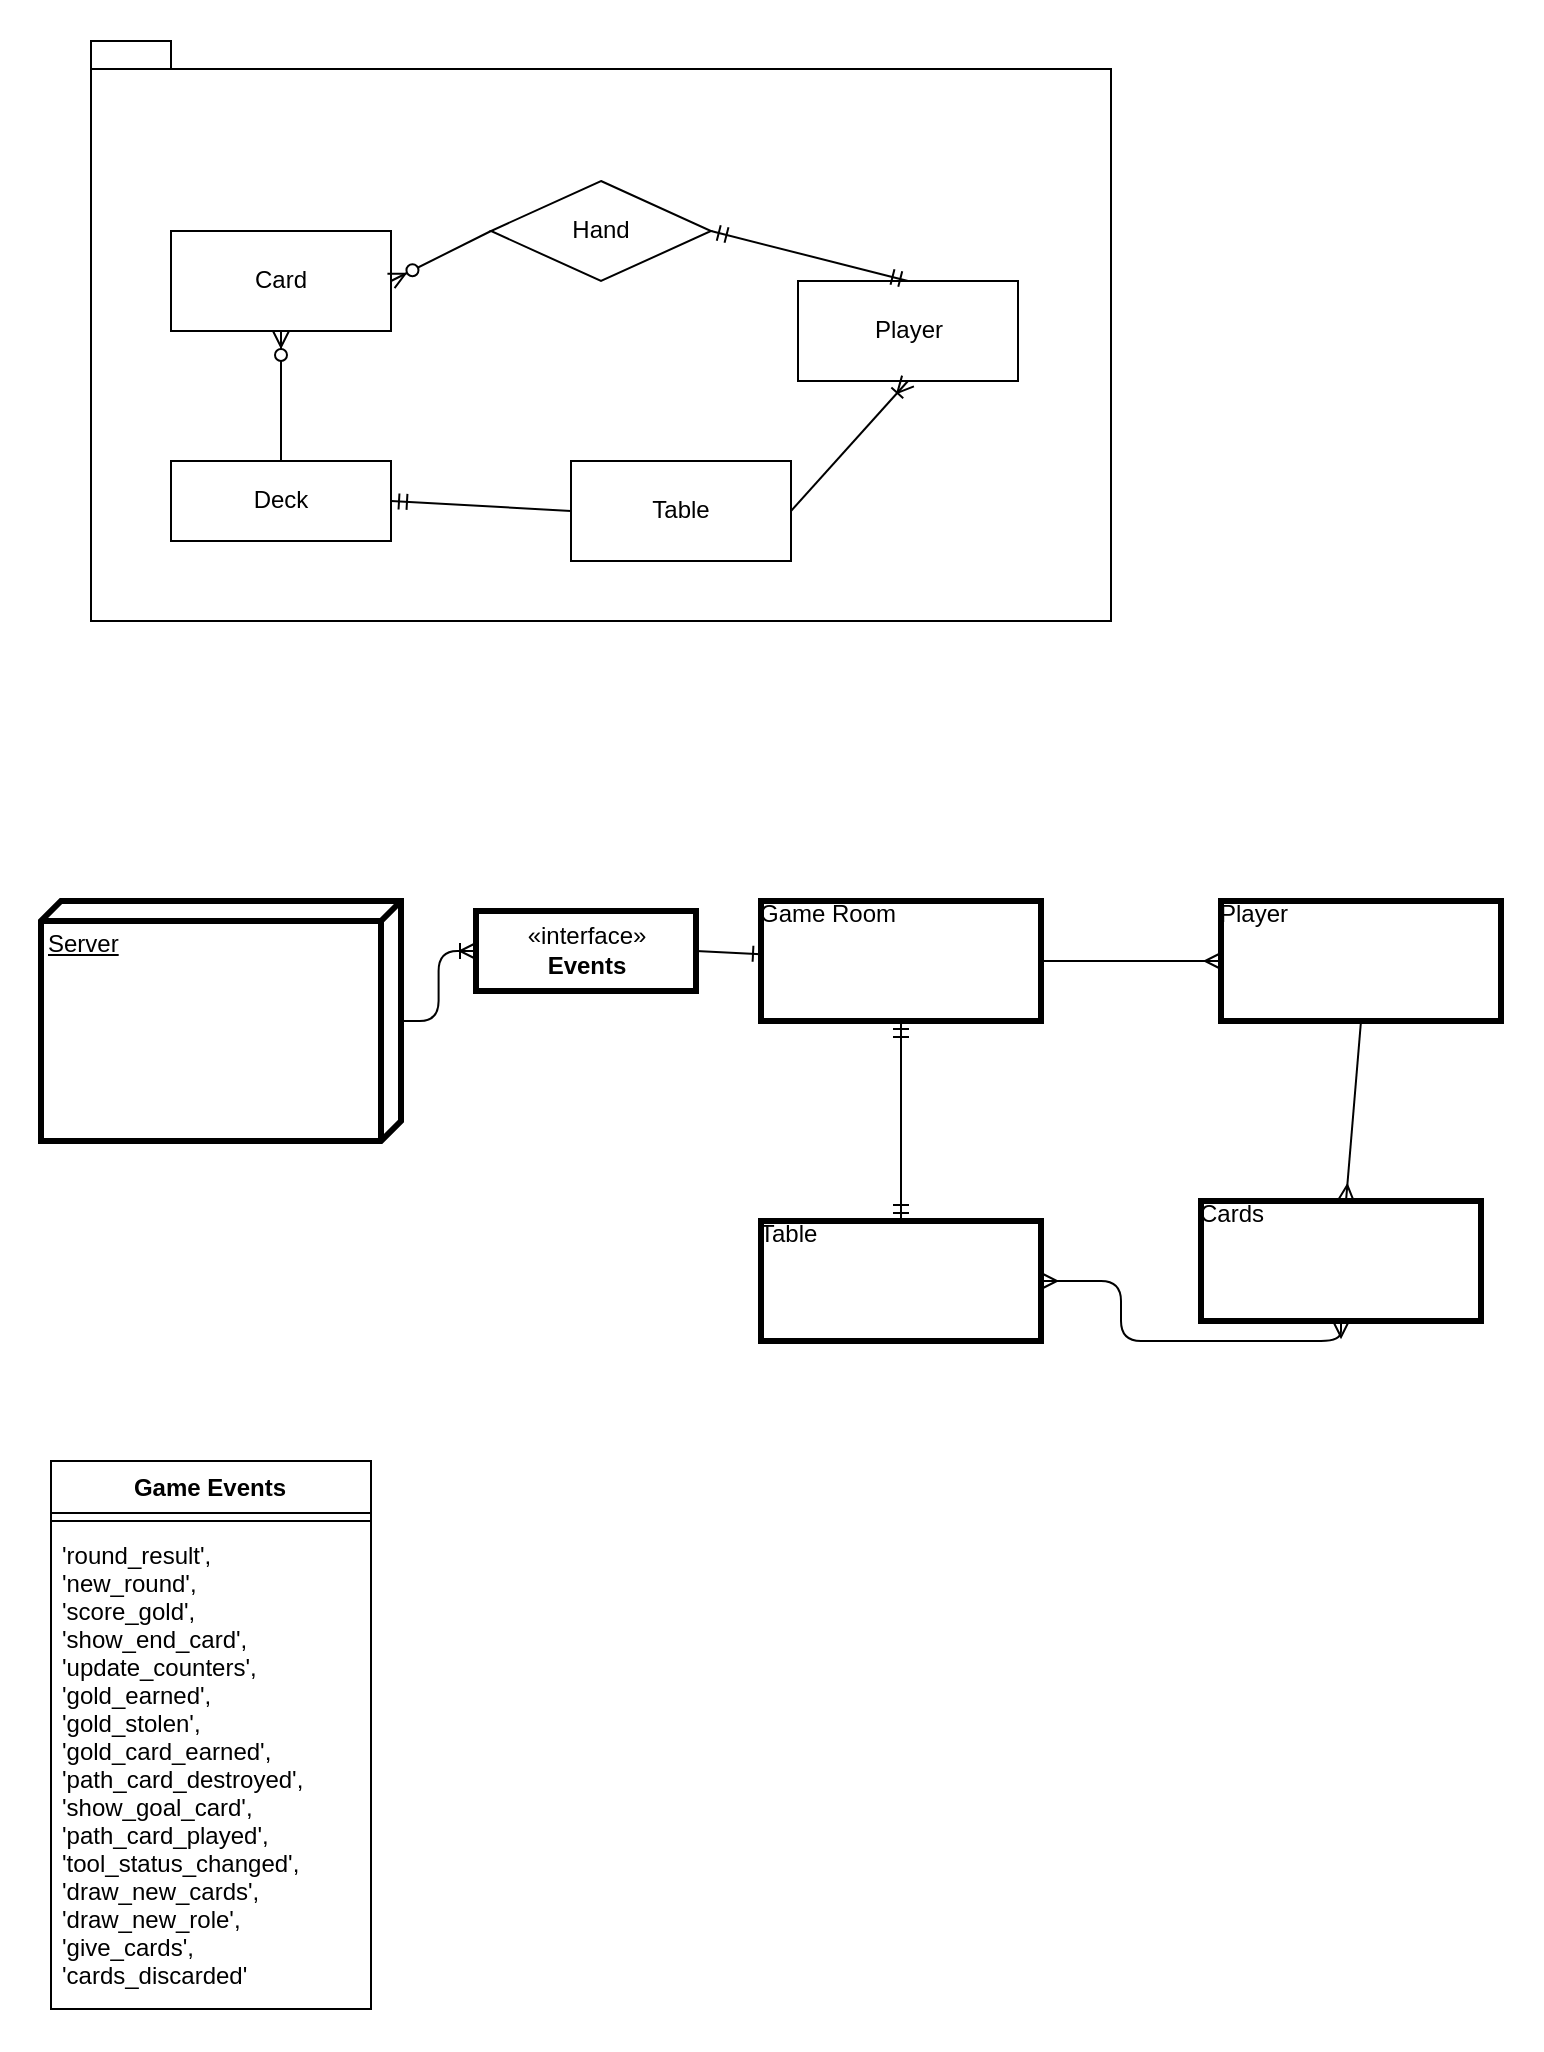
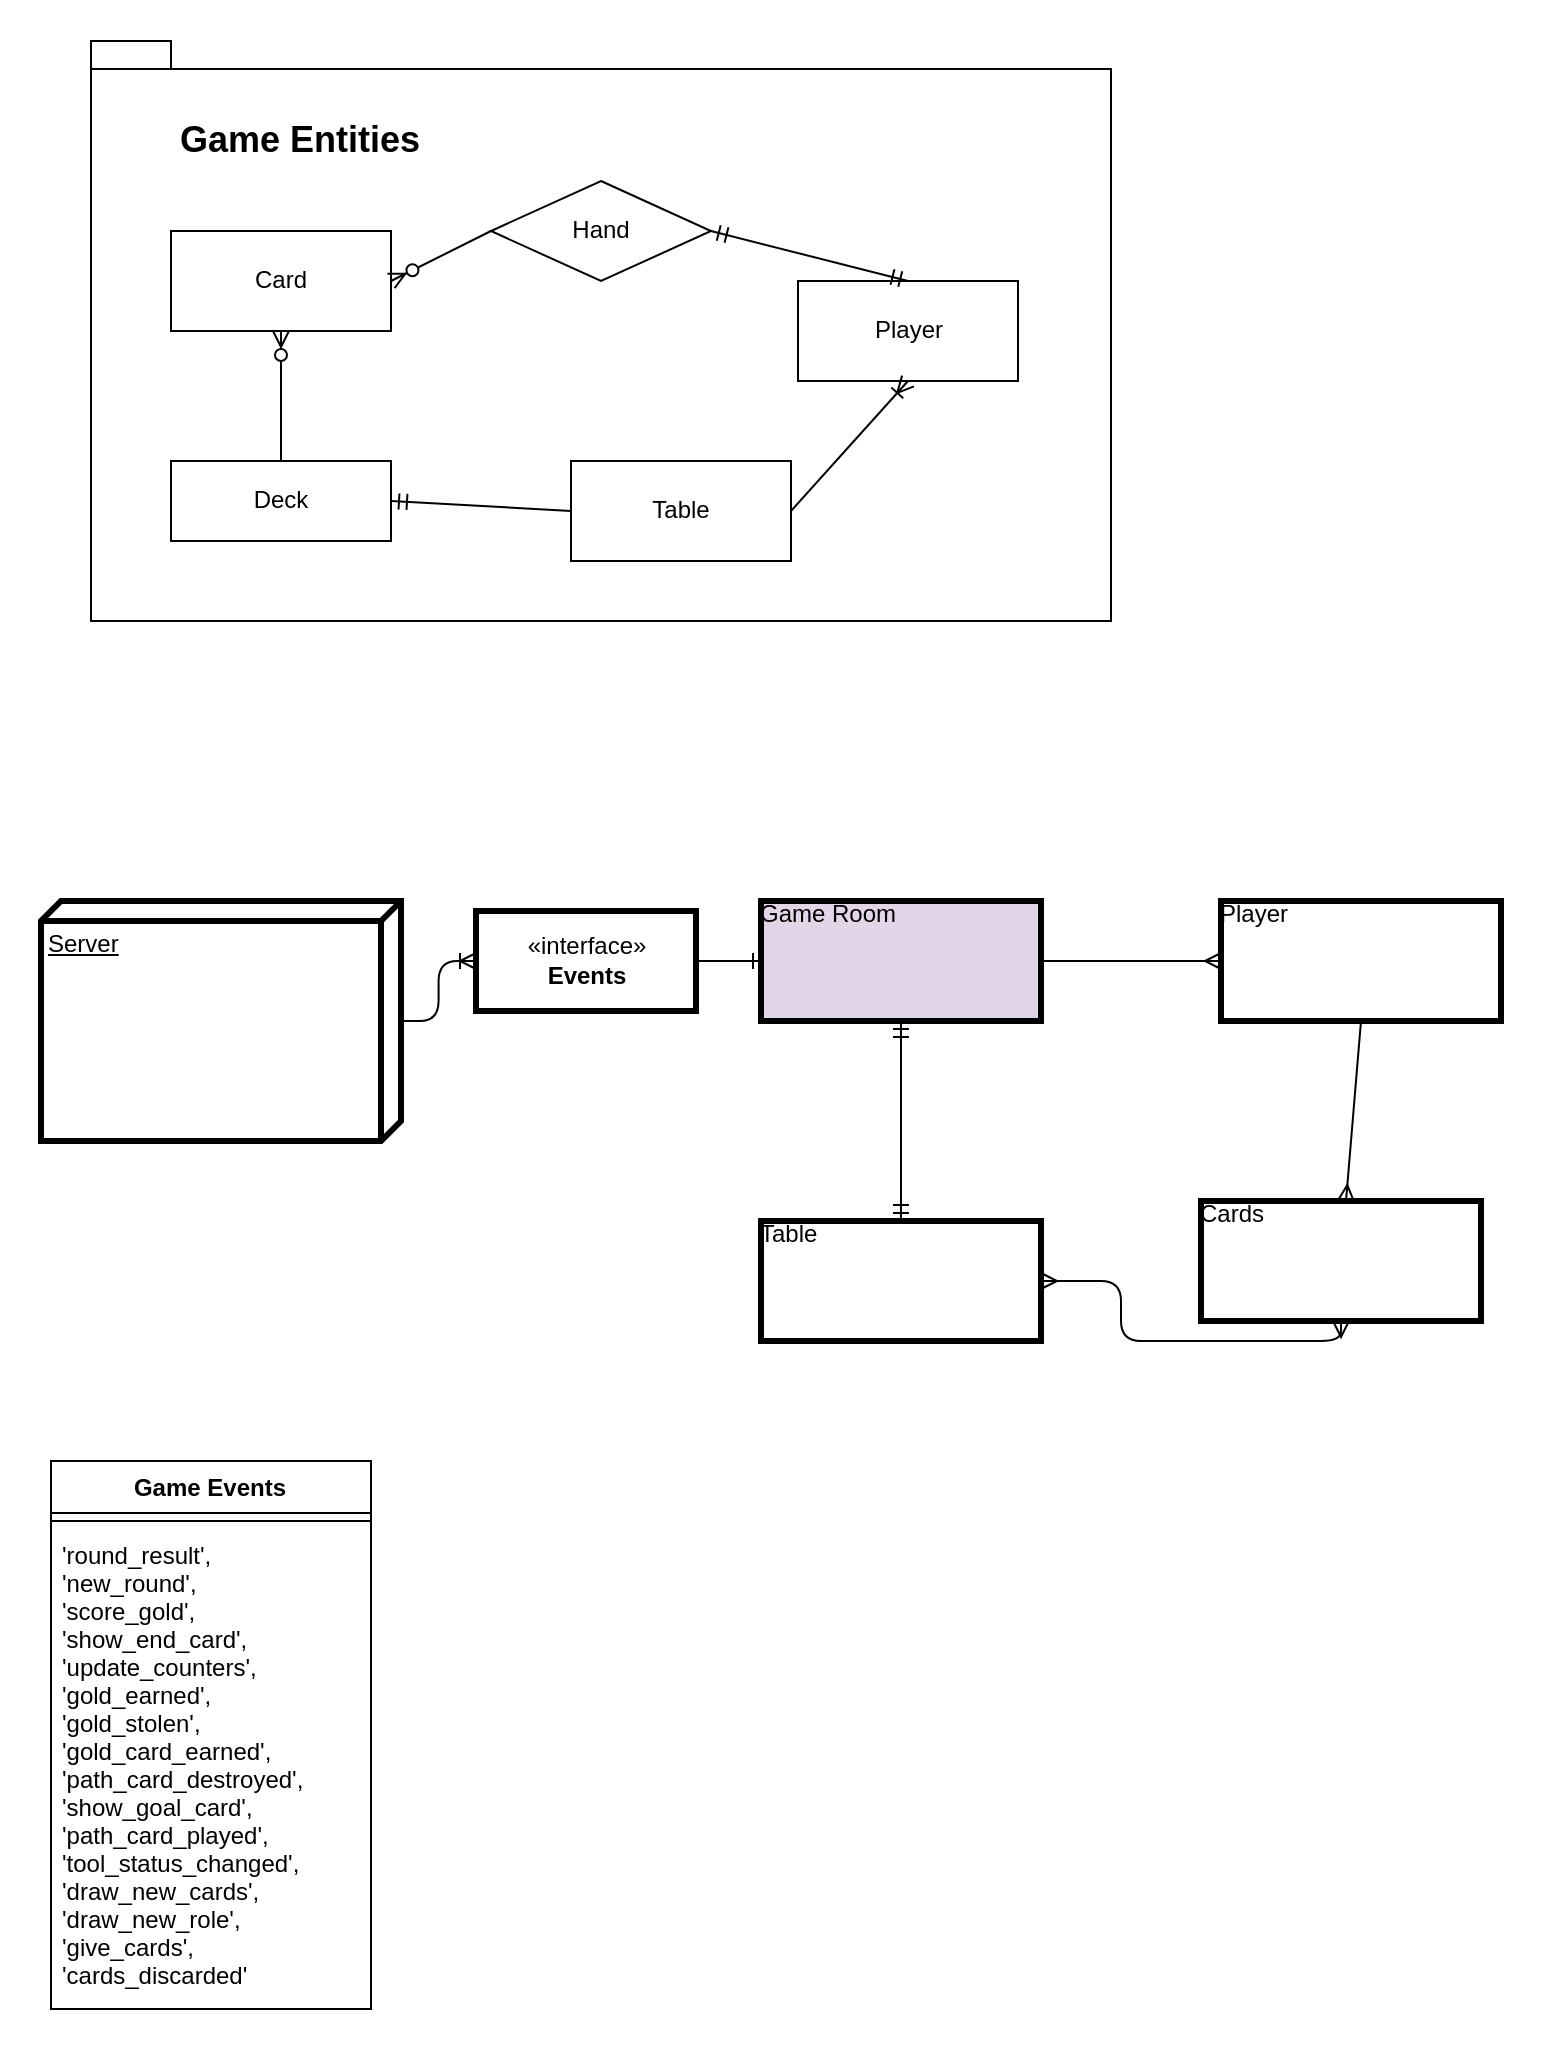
none -> (301, 141)
(586, 951) -> (586, 961)
(901, 961) -> (901, 961)
